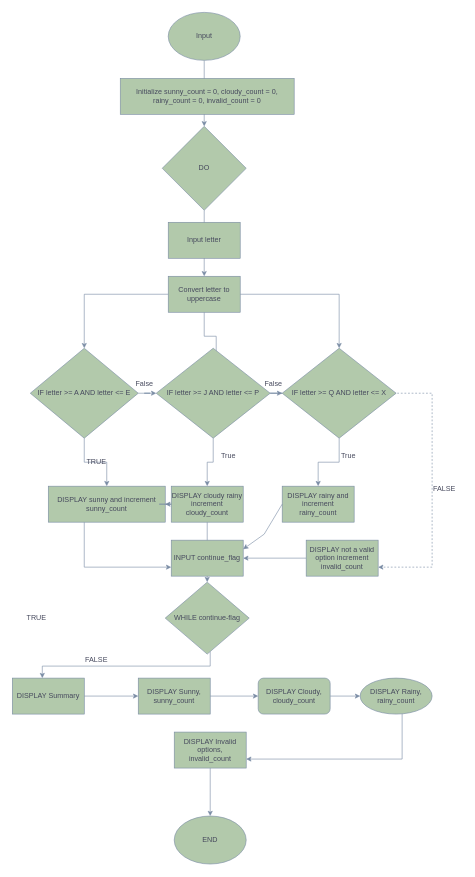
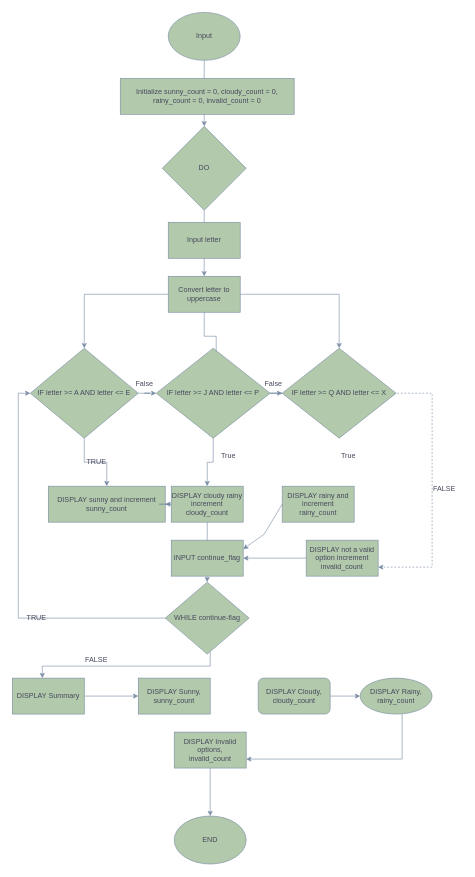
none -> (20, 393)
(318, 462) -> none
(84, 566) -> none
(252, 696) -> none
